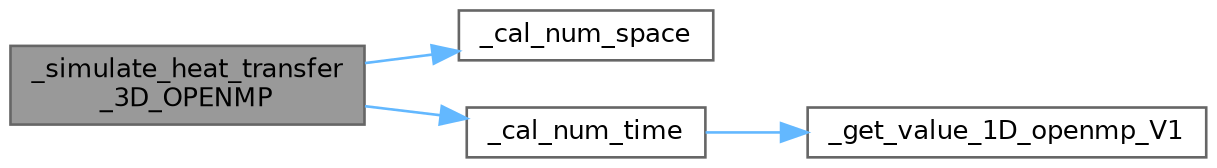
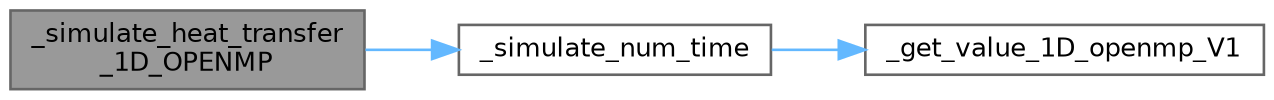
(586, 35) -> none
(187, 85) -> (187, 50)
(586, 132) -> (615, 50)
